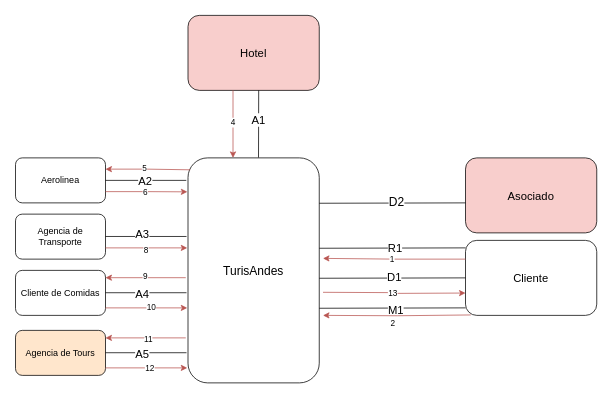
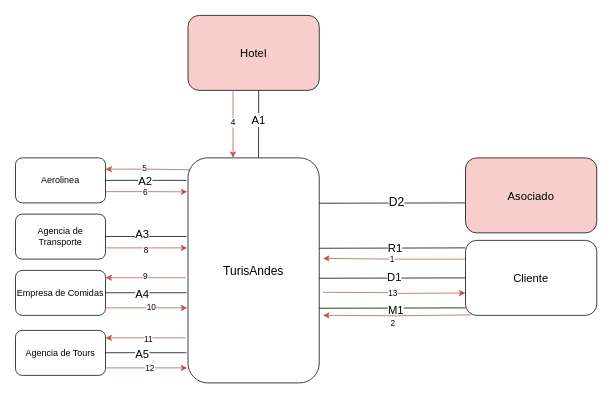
(60, 293) -> (60, 293)
(60, 353) -> (60, 353)
